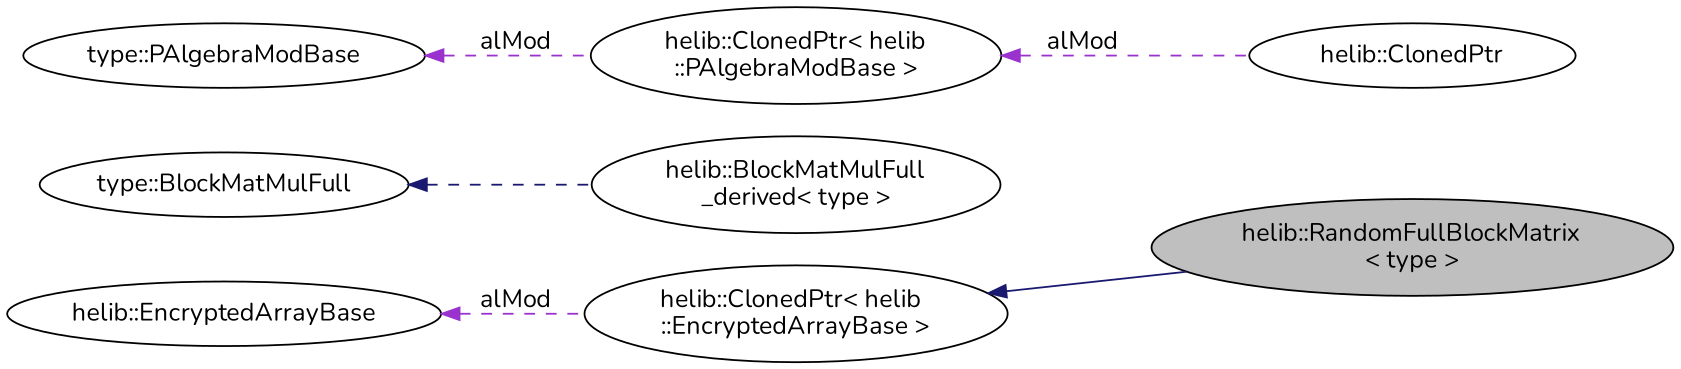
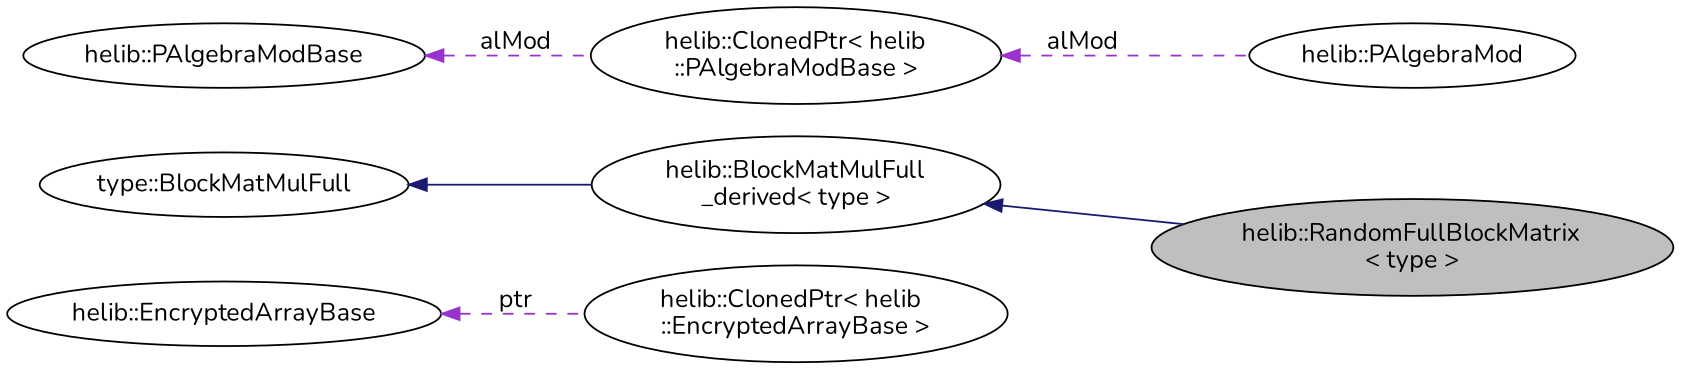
(224, 56) -> (224, 56)
(1412, 56) -> (1412, 56)
(509, 185) -> (509, 185)
(1096, 281) -> (1093, 215)
(513, 300) -> (513, 300)
